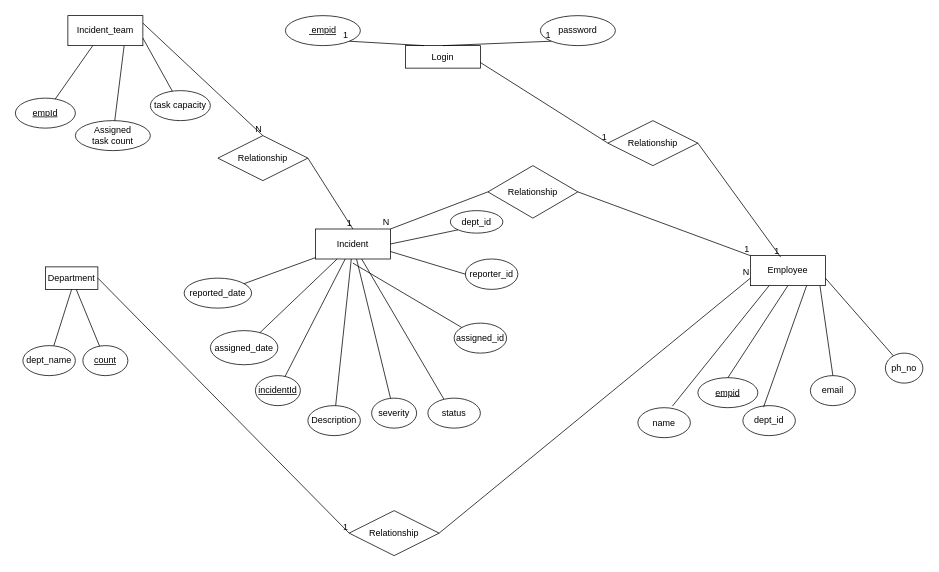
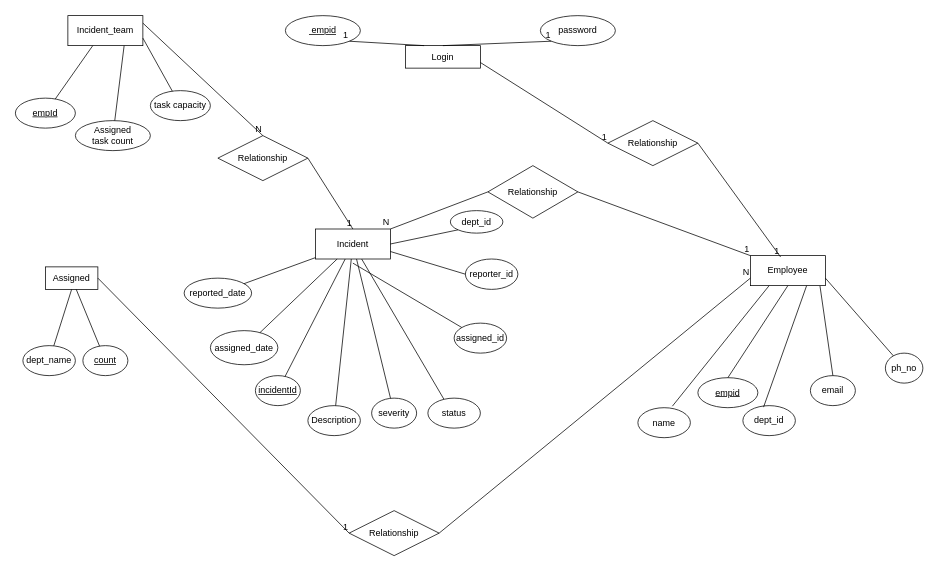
(72, 278) -> (72, 278)
